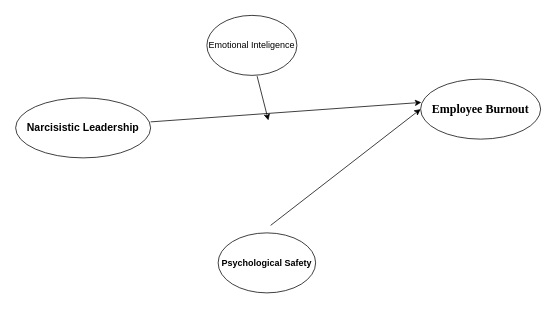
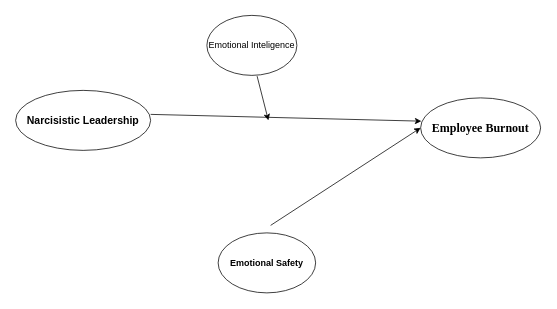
(480, 109) -> (480, 128)
(83, 128) -> (83, 120)
(267, 263) -> (267, 263)
